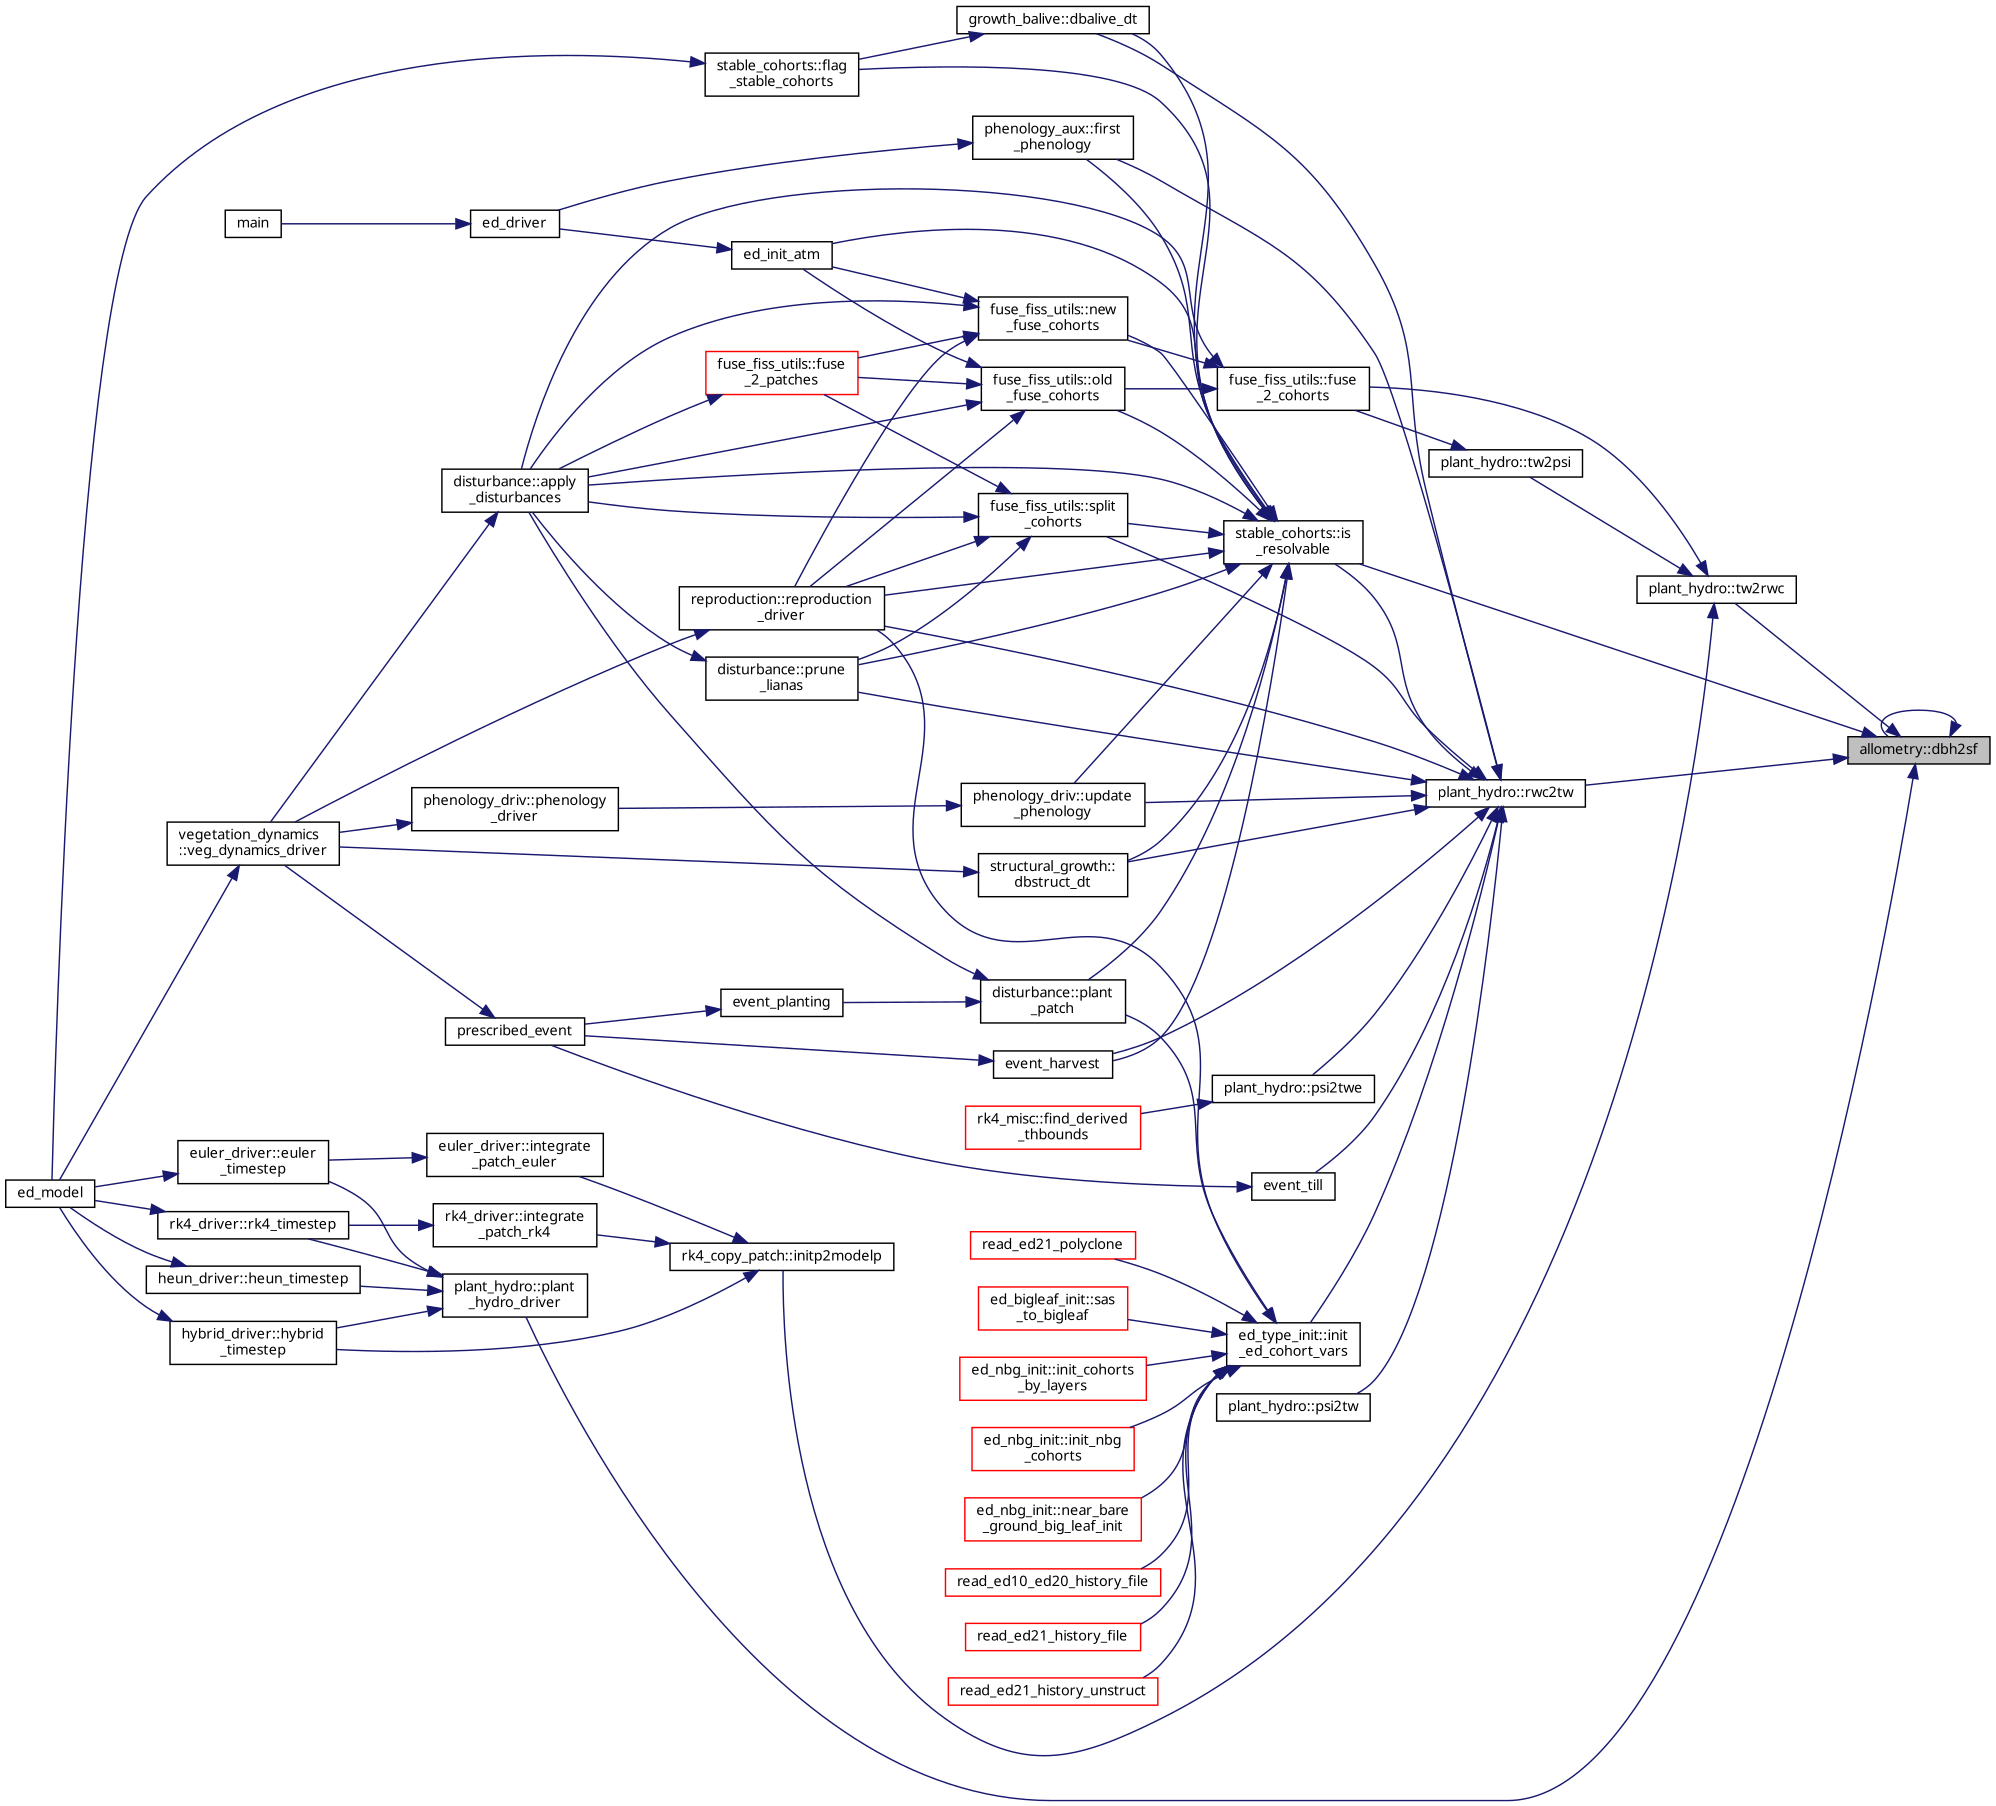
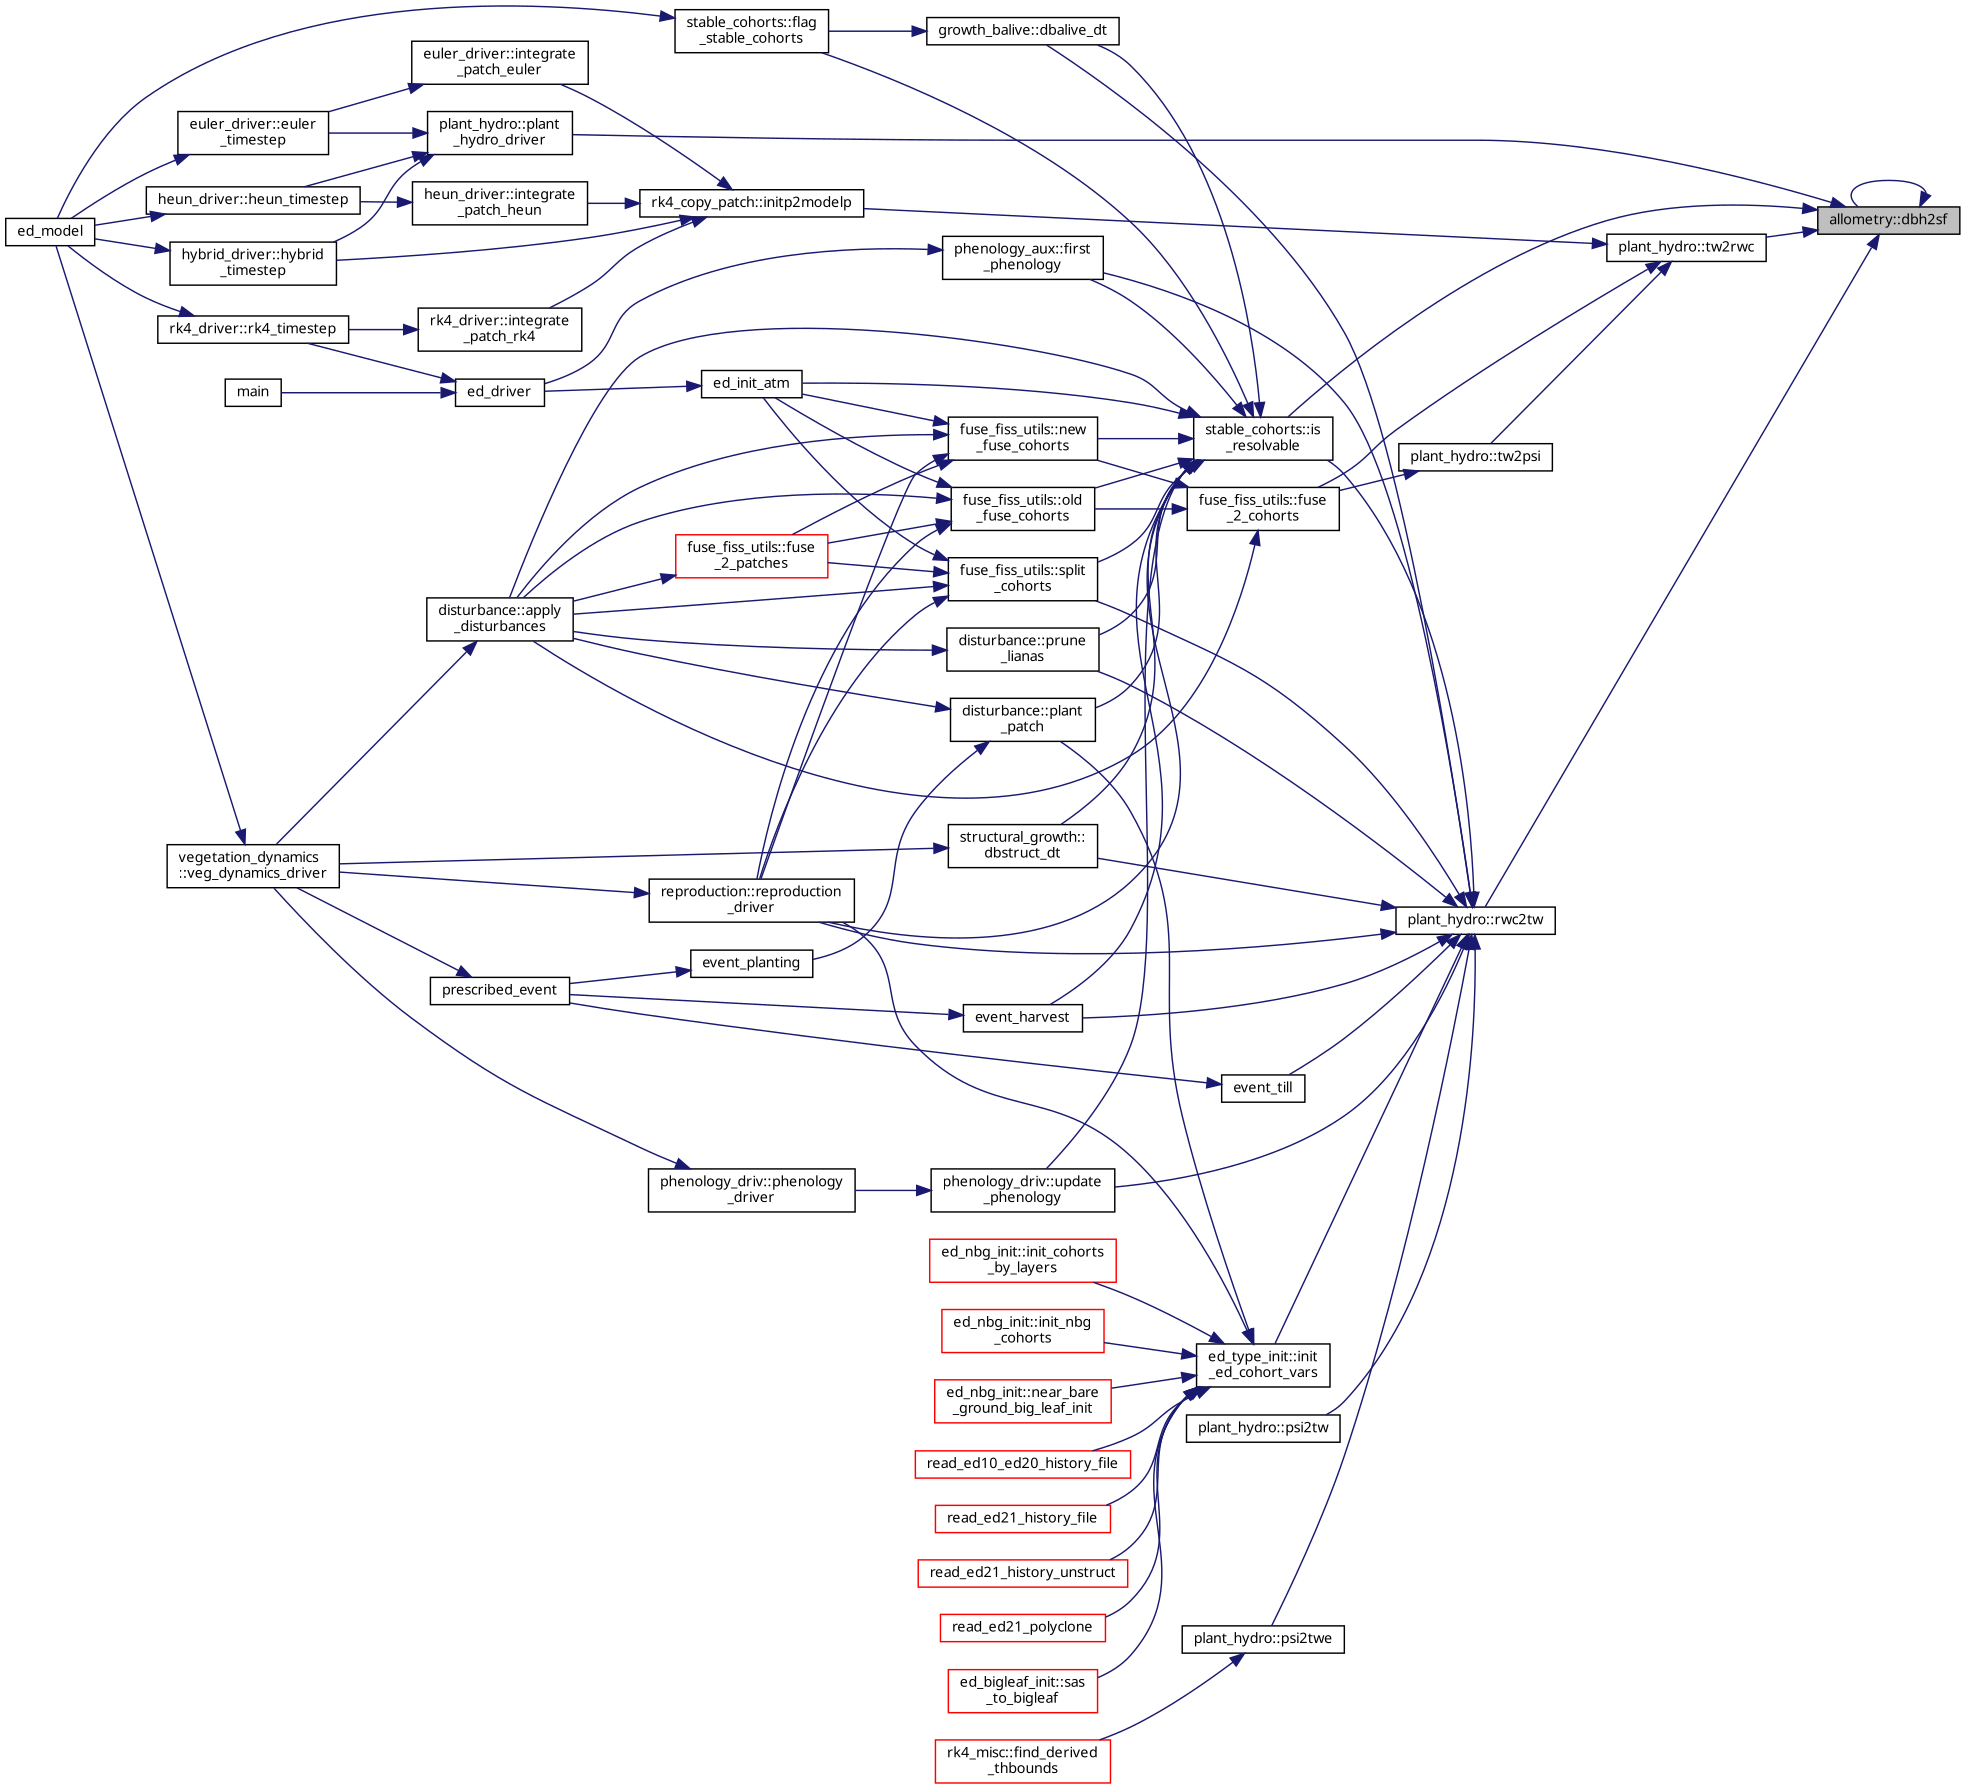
none -> (500, 203)
(944, 612) -> (841, 485)
(368, 1255) -> (374, 361)
